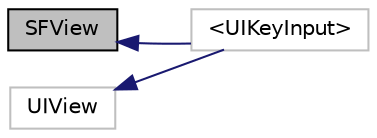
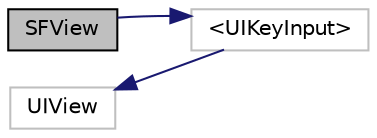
(165, 44) -> (144, 16)
